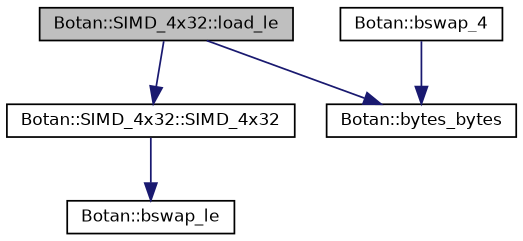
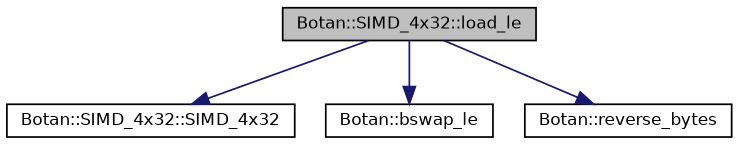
(421, 24) -> none
(421, 121) -> (628, 121)
(151, 160) -> (409, 64)
